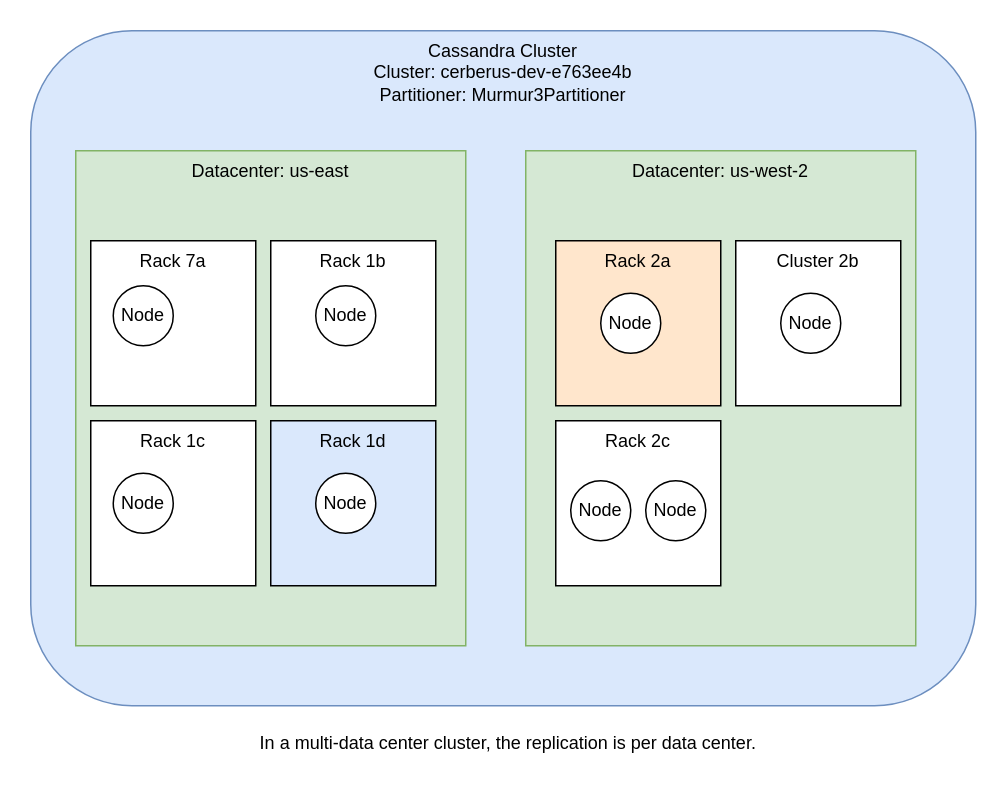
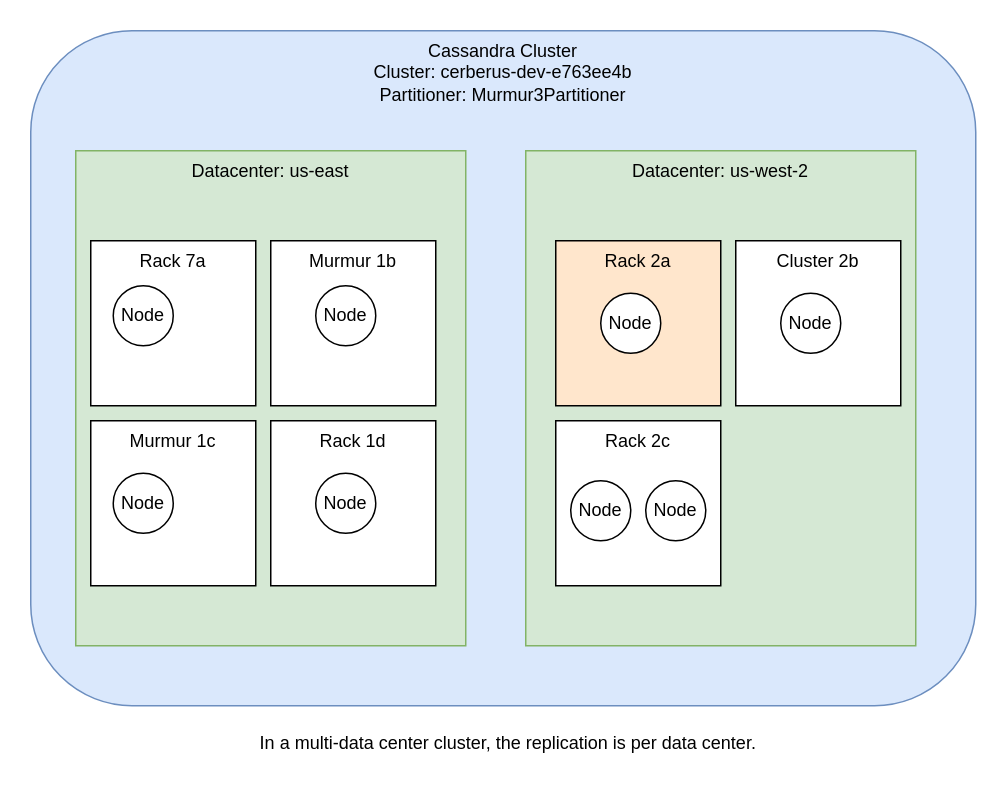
(353, 262) -> (353, 262)
(173, 442) -> (173, 442)
(353, 442) -> (353, 442)
